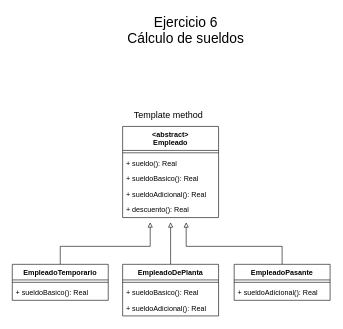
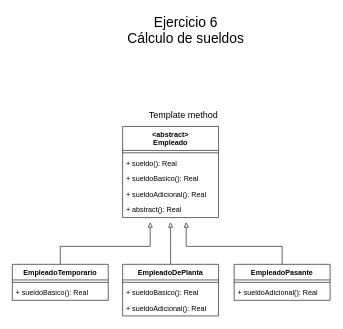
(168, 114) -> (183, 114)
(161, 210) -> (159, 210)
